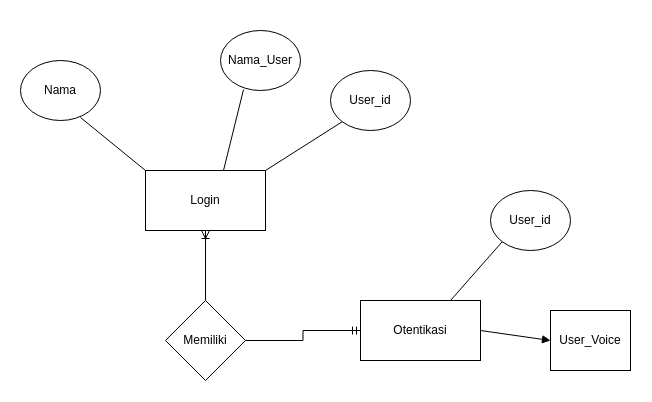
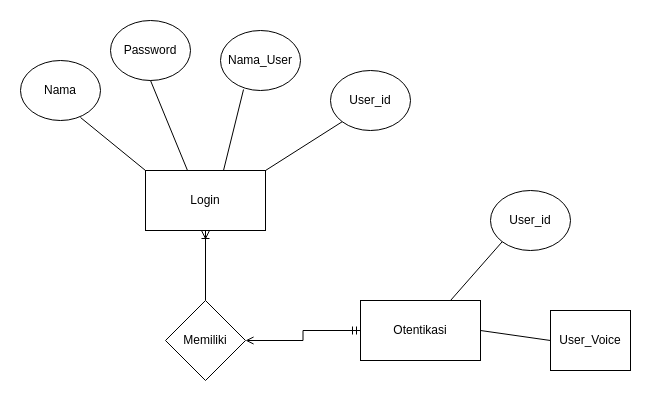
none -> (151, 51)
none -> (169, 126)
(541, 339) -> (545, 340)
(250, 341) -> (251, 341)
